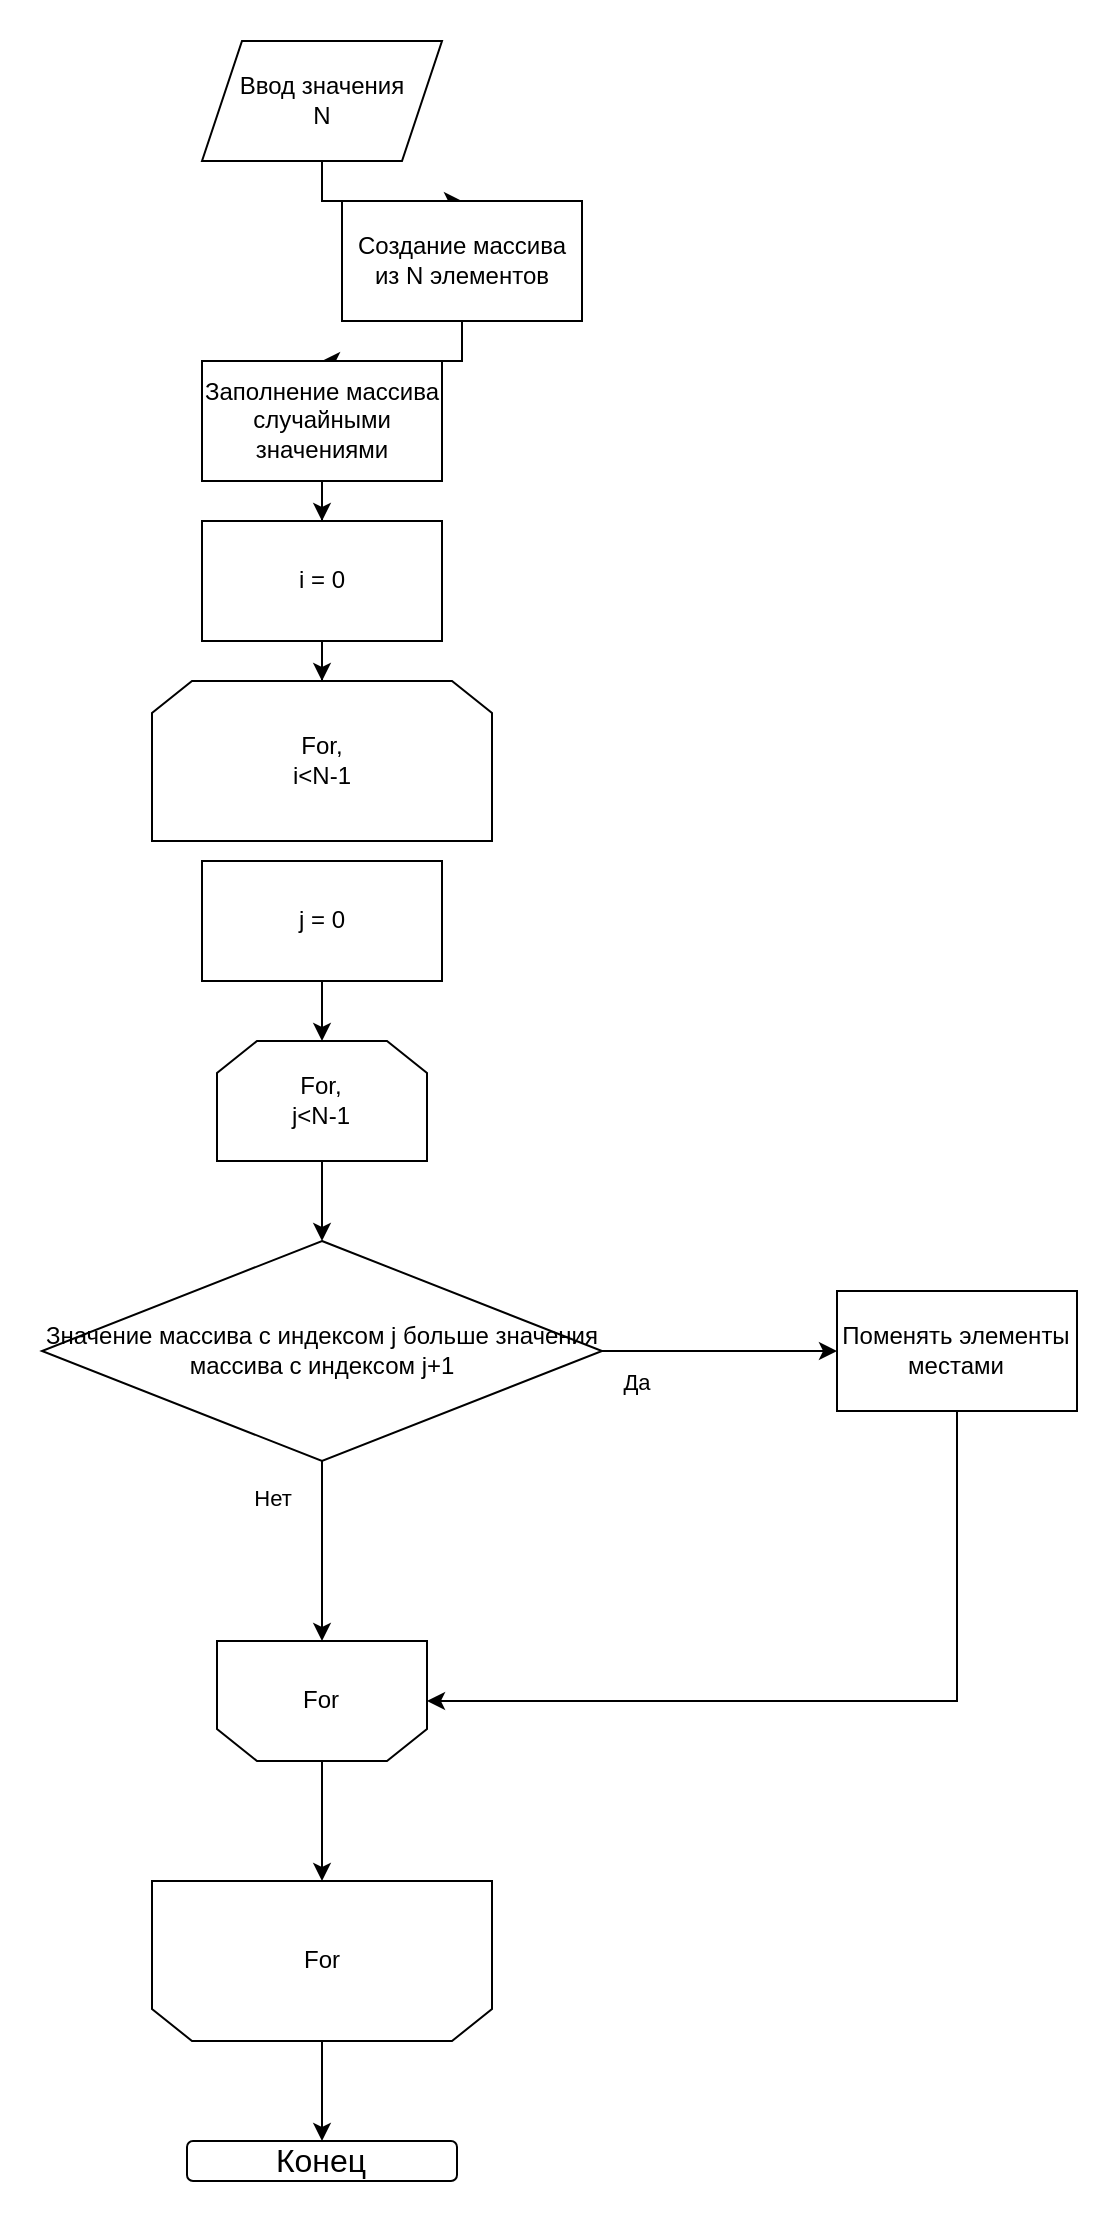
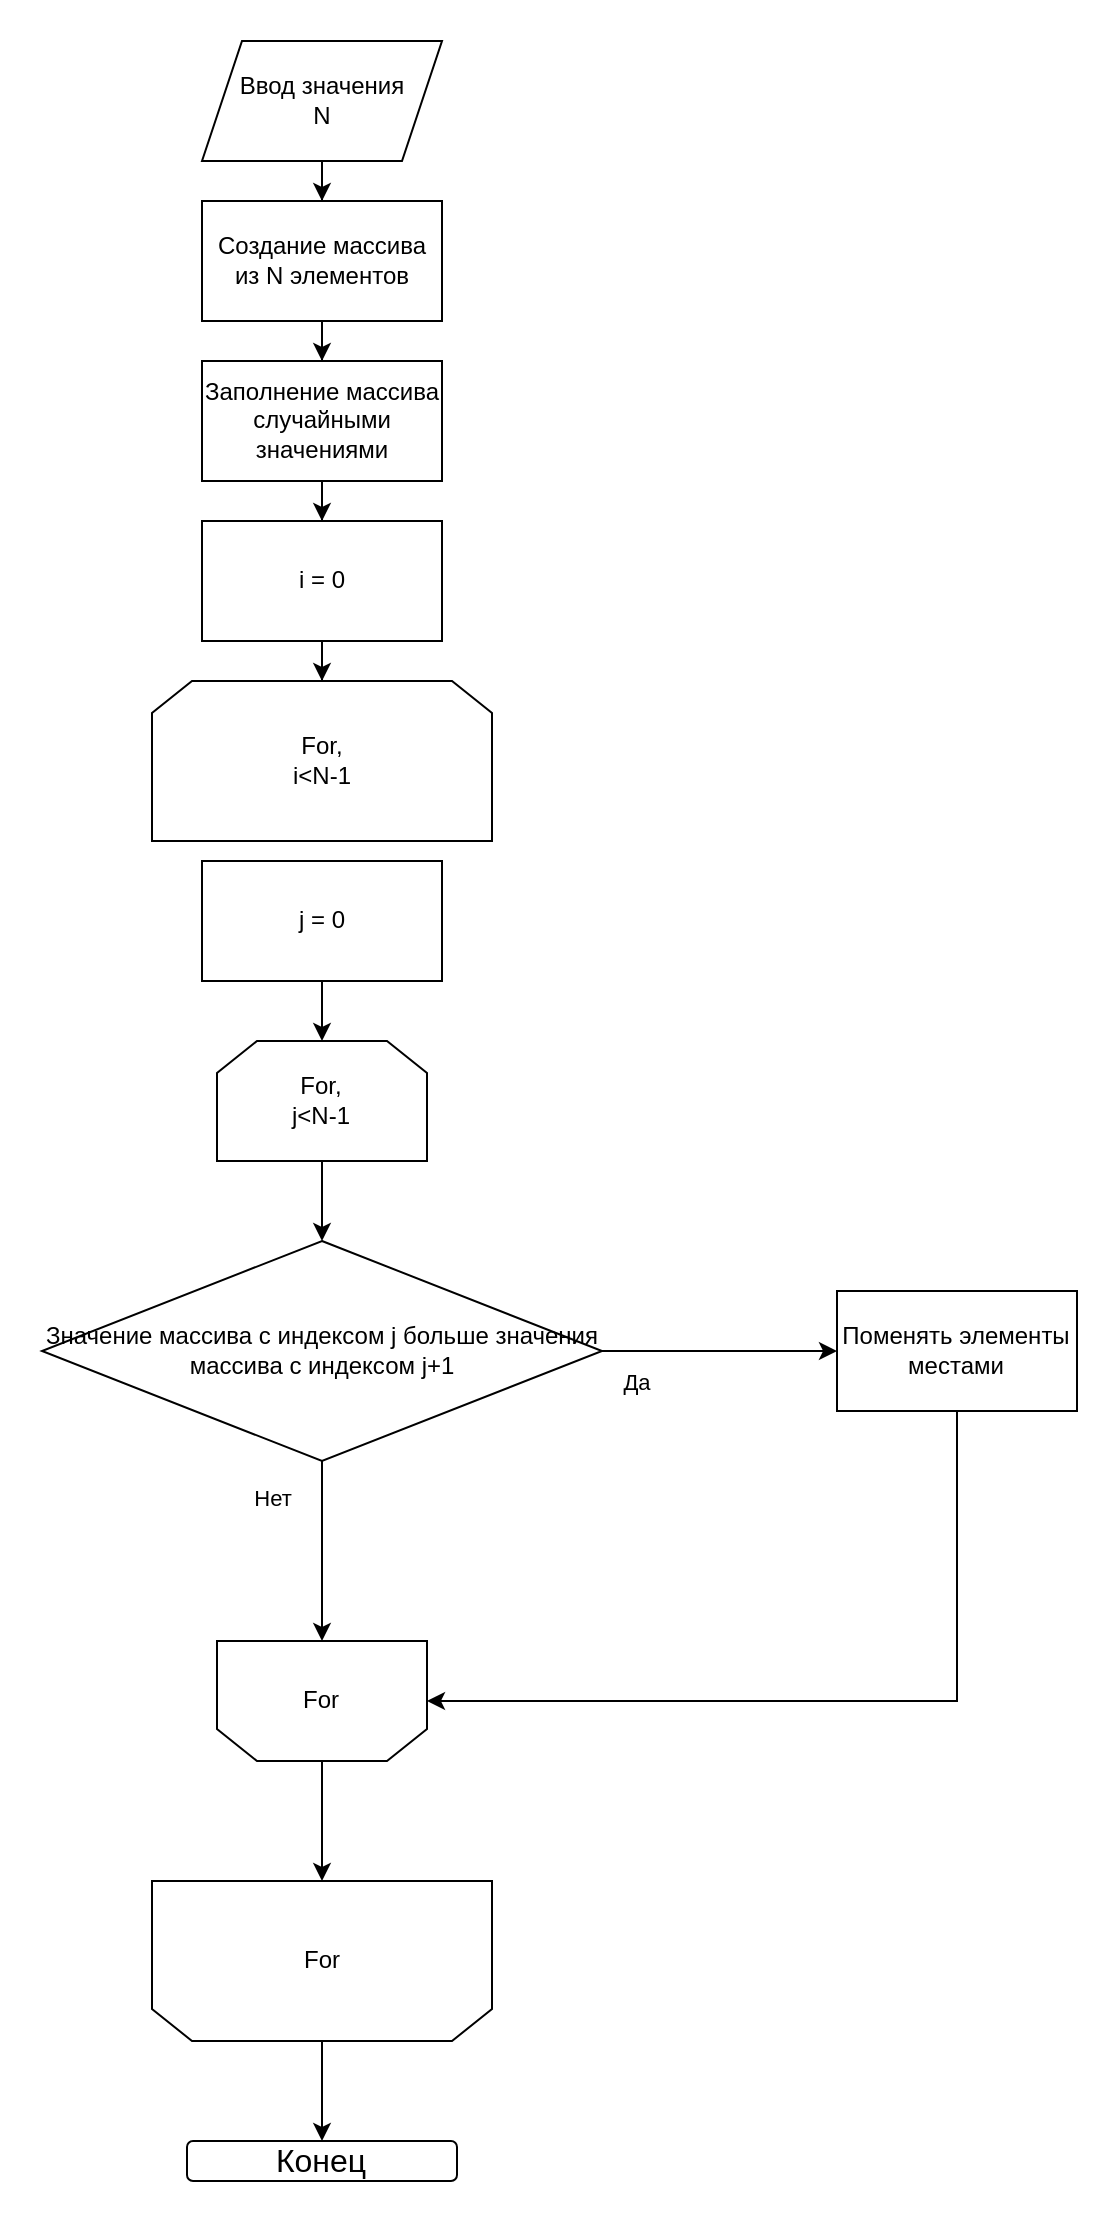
(462, 261) -> (322, 261)
